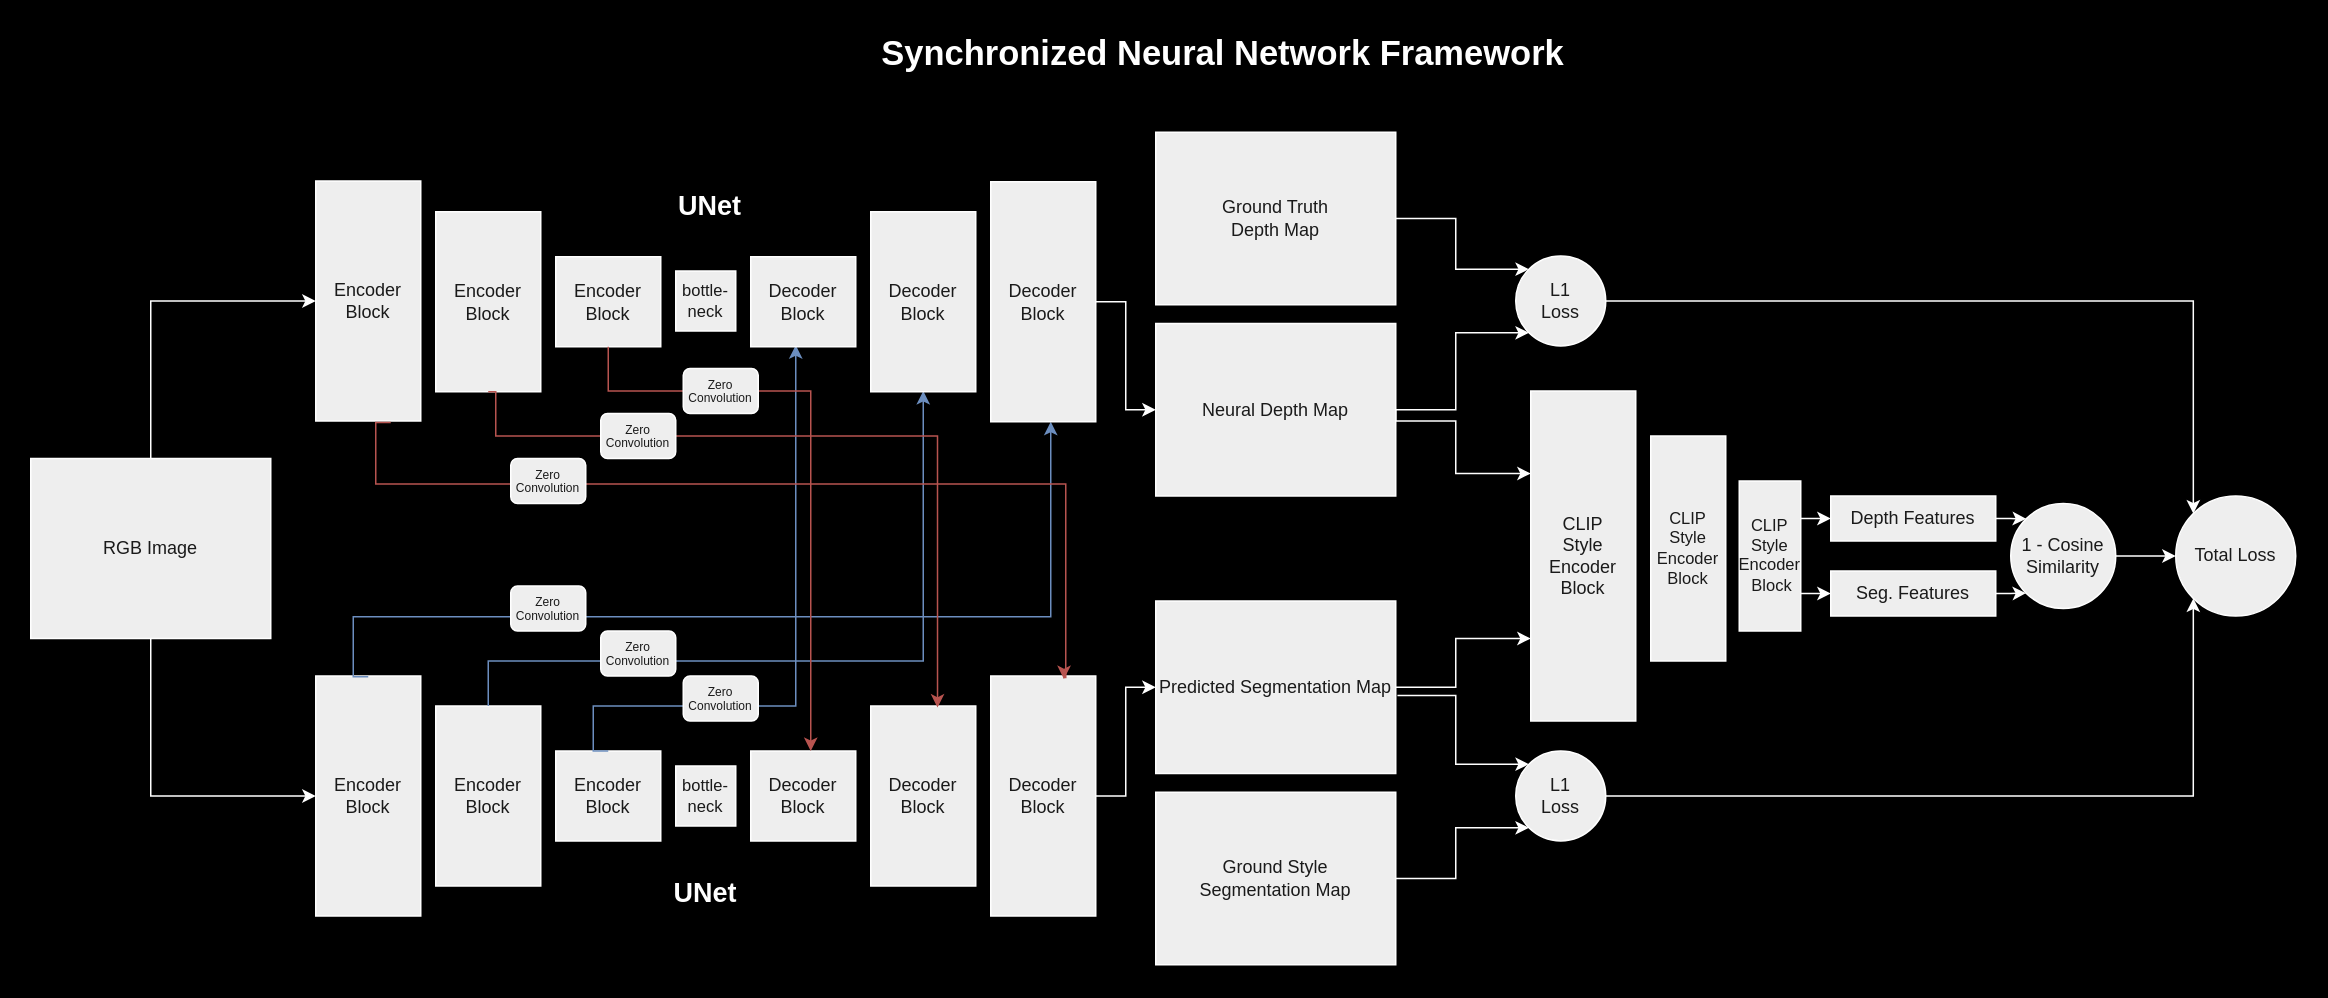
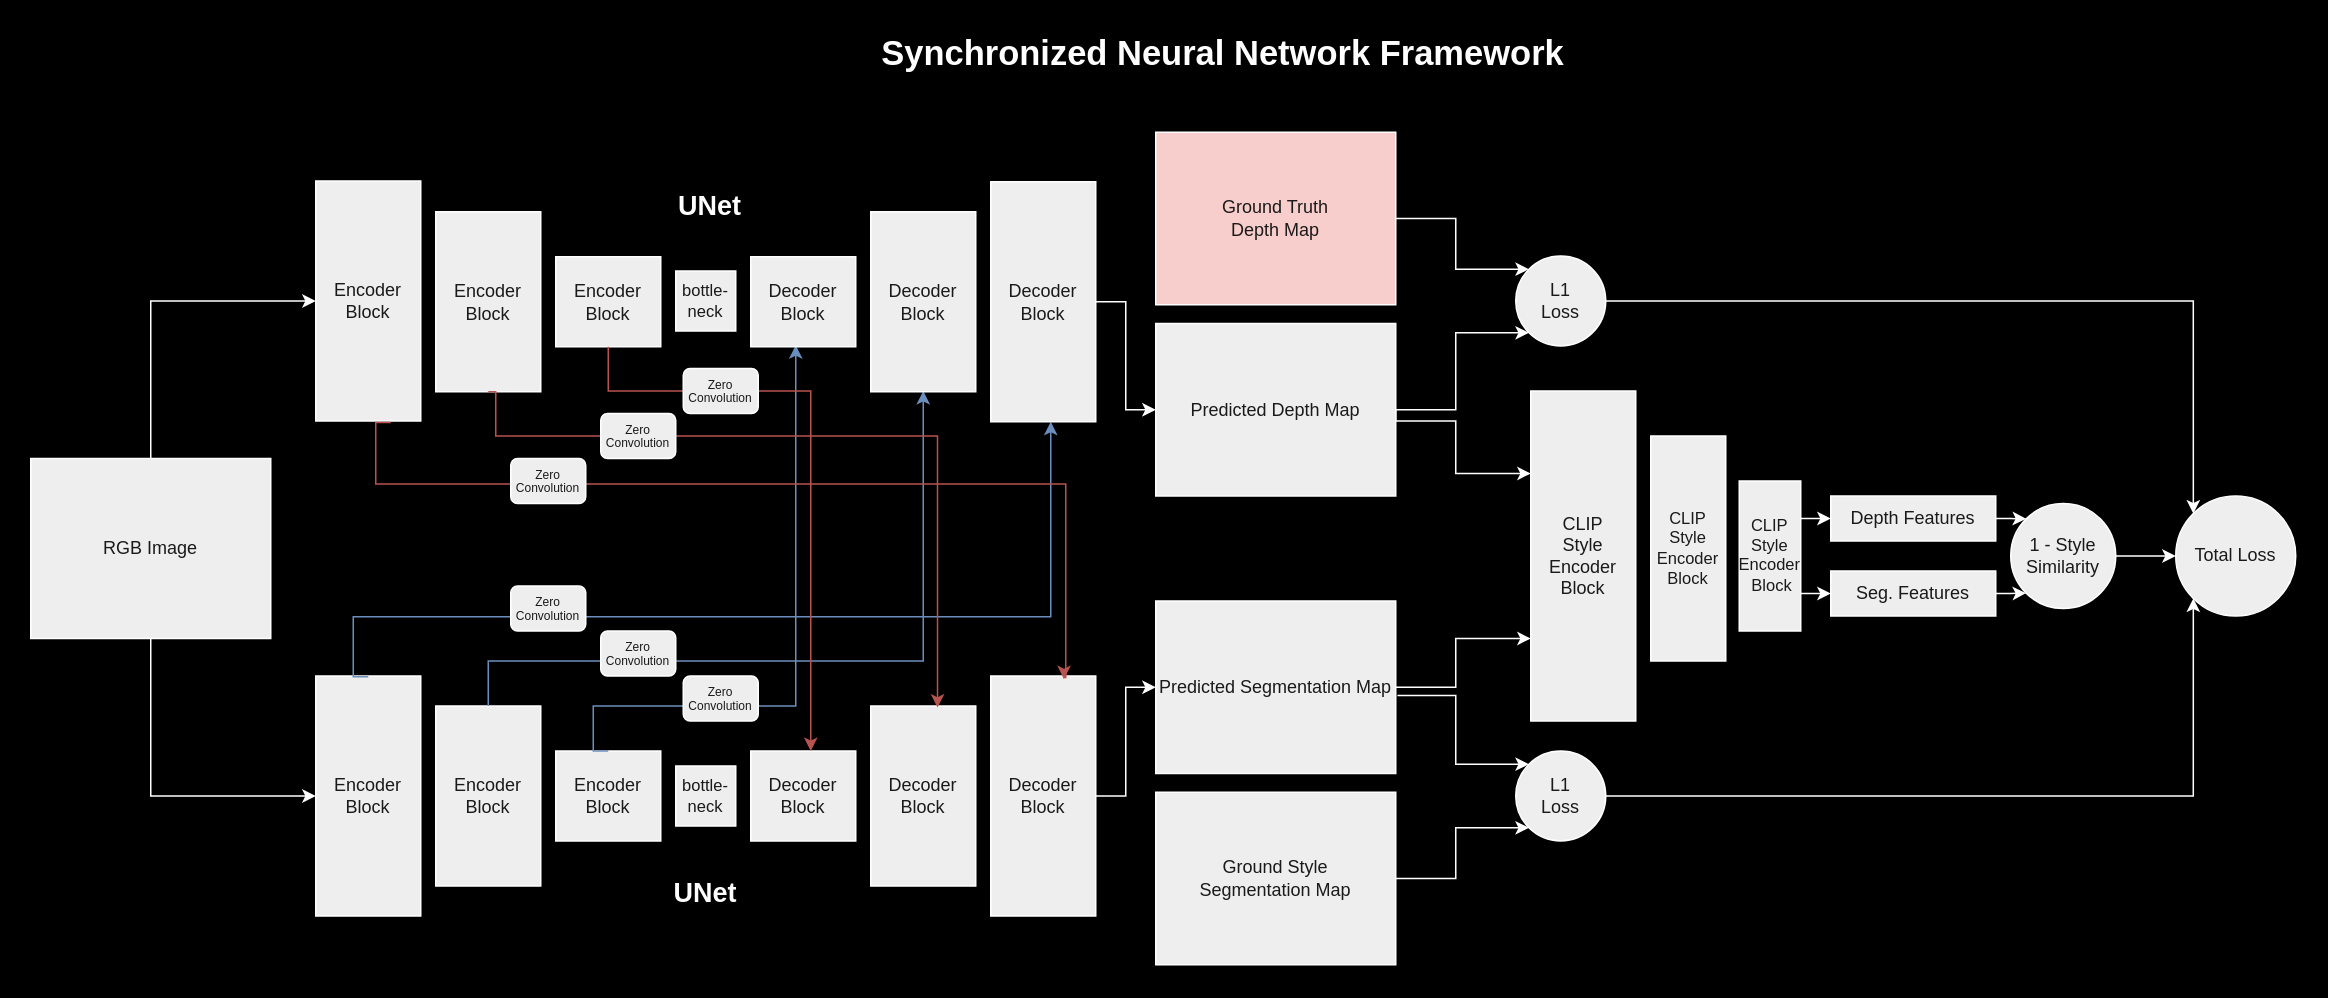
(1276, 218) -> (1276, 218)
(1276, 410) -> (1276, 410)
(2063, 556) -> (2063, 556)
